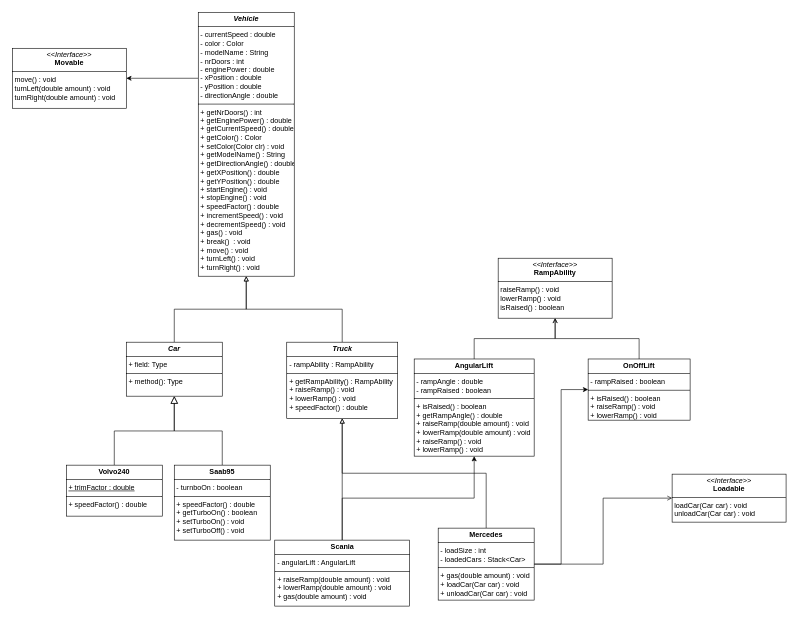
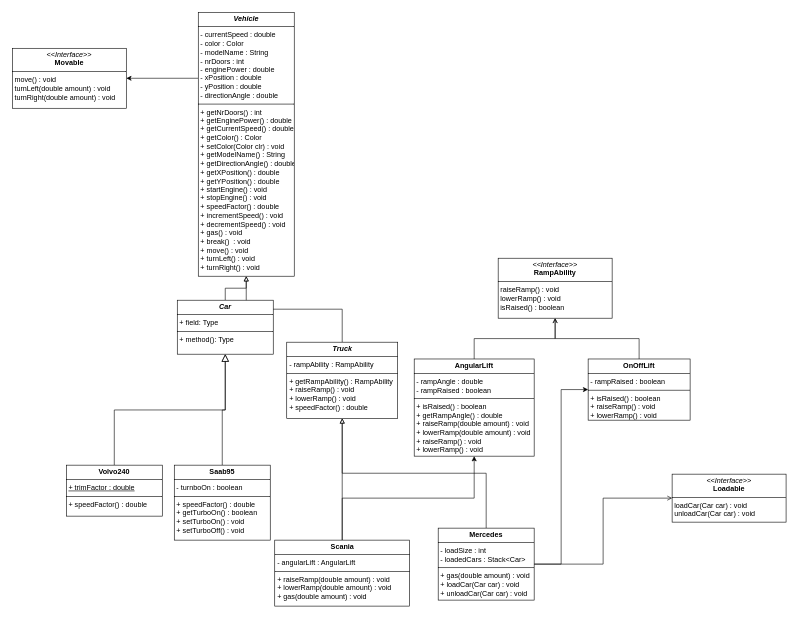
(174, 369) -> (225, 327)
